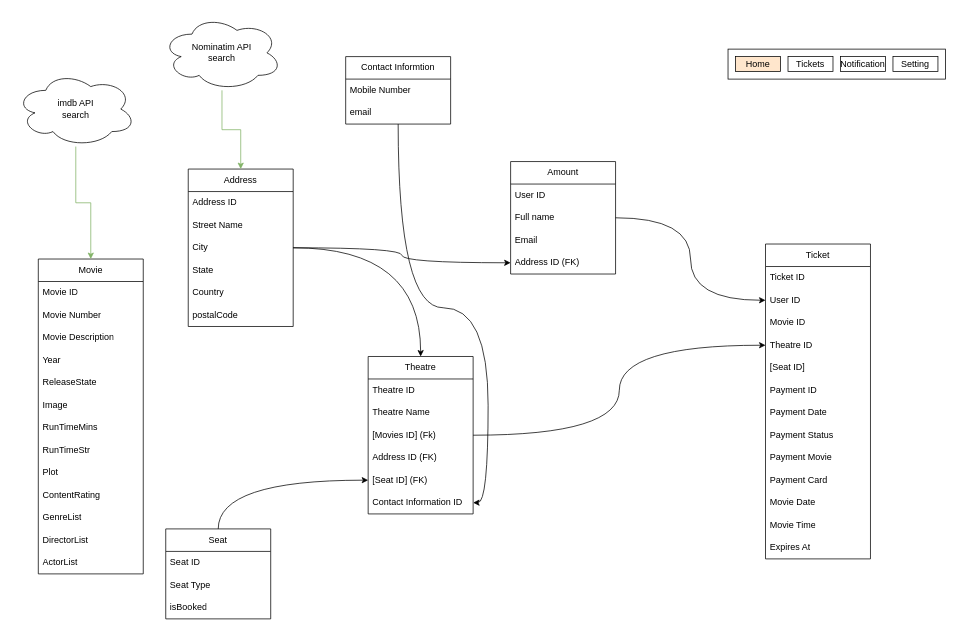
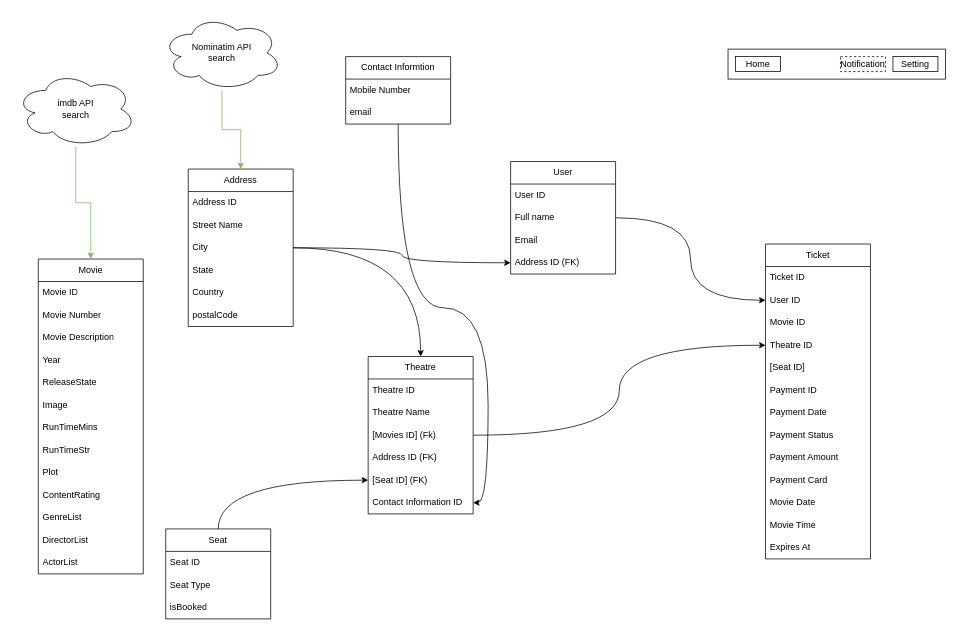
(758, 64) -> (758, 64)
(810, 64) -> none
(863, 64) -> (863, 64)
(563, 173) -> (563, 173)
(800, 458) -> (804, 458)
